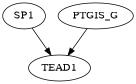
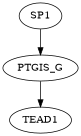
(39, 39) -> (41, 38)
